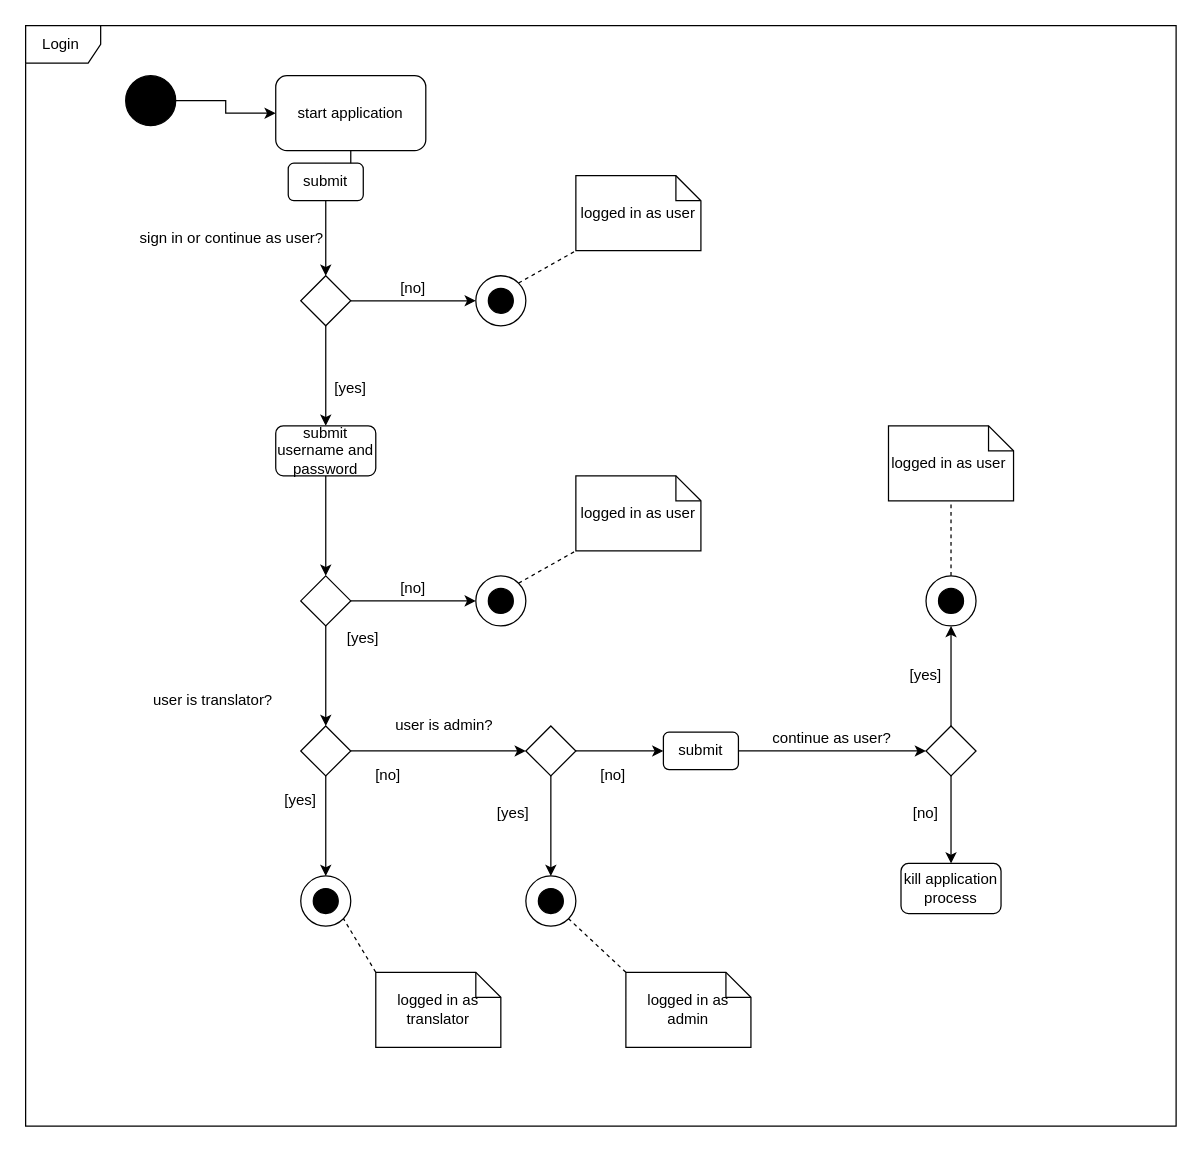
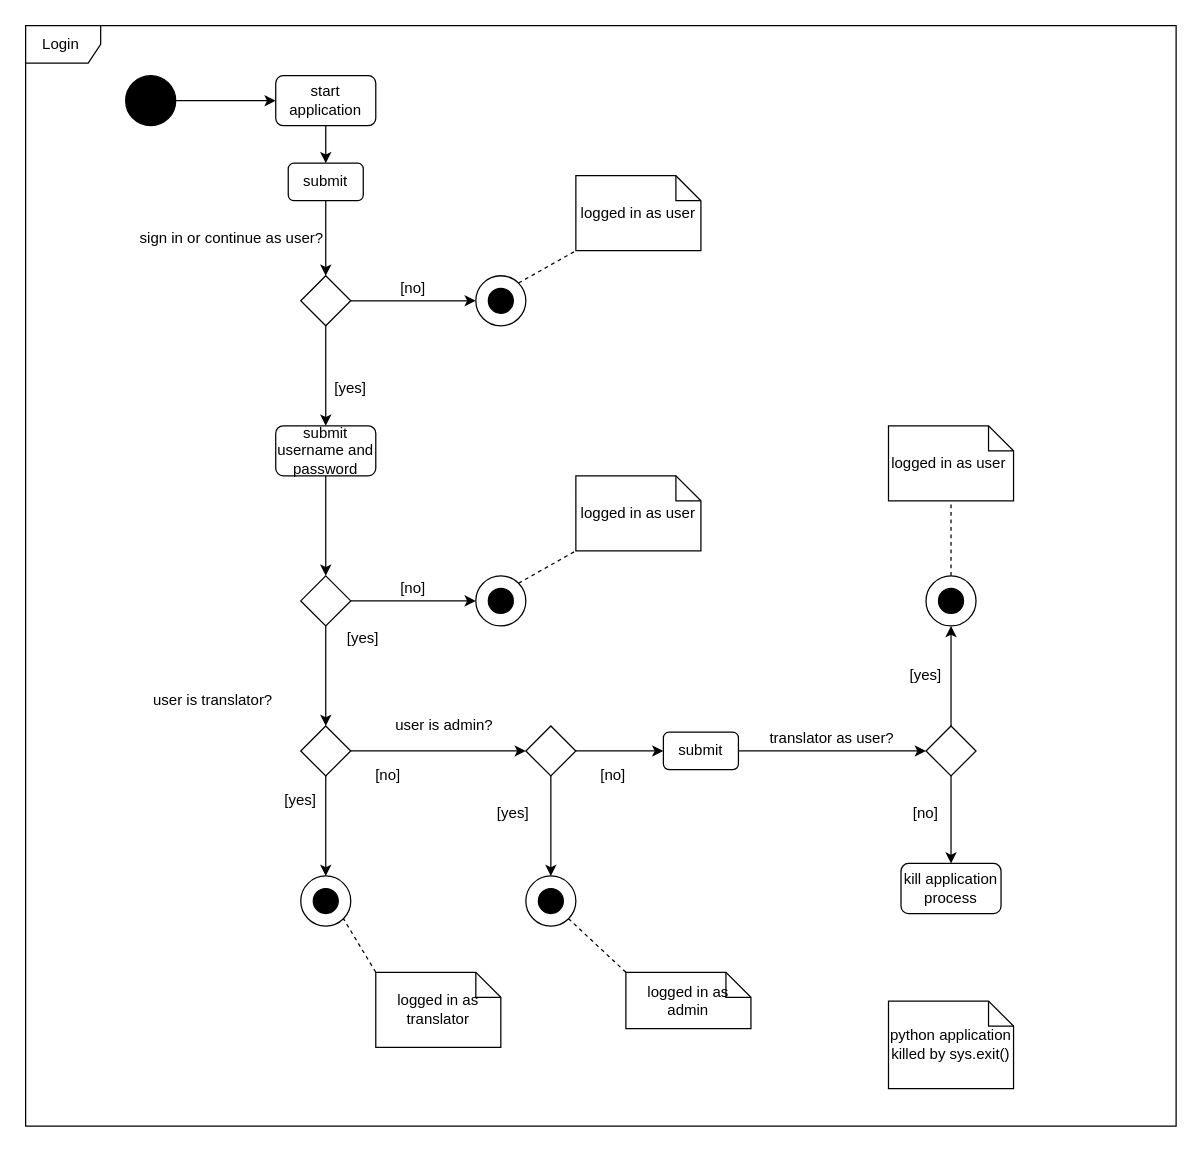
(351, 113) -> (326, 101)
(832, 738) -> (832, 738)
(688, 1009) -> (688, 1000)
none -> (951, 1044)
